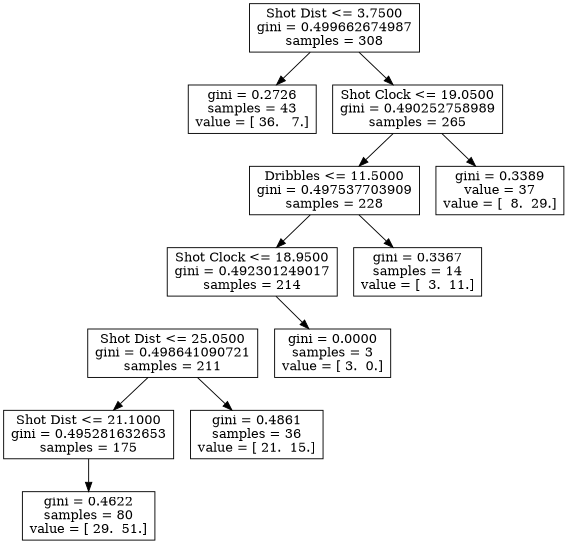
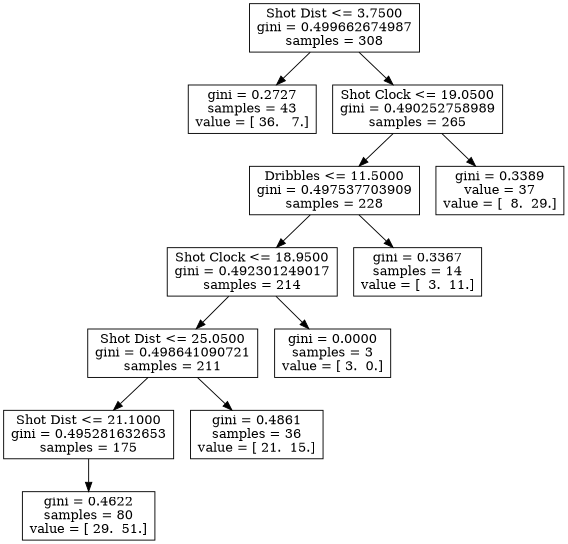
(252, 109) -> (252, 109)
none -> (216, 309)
